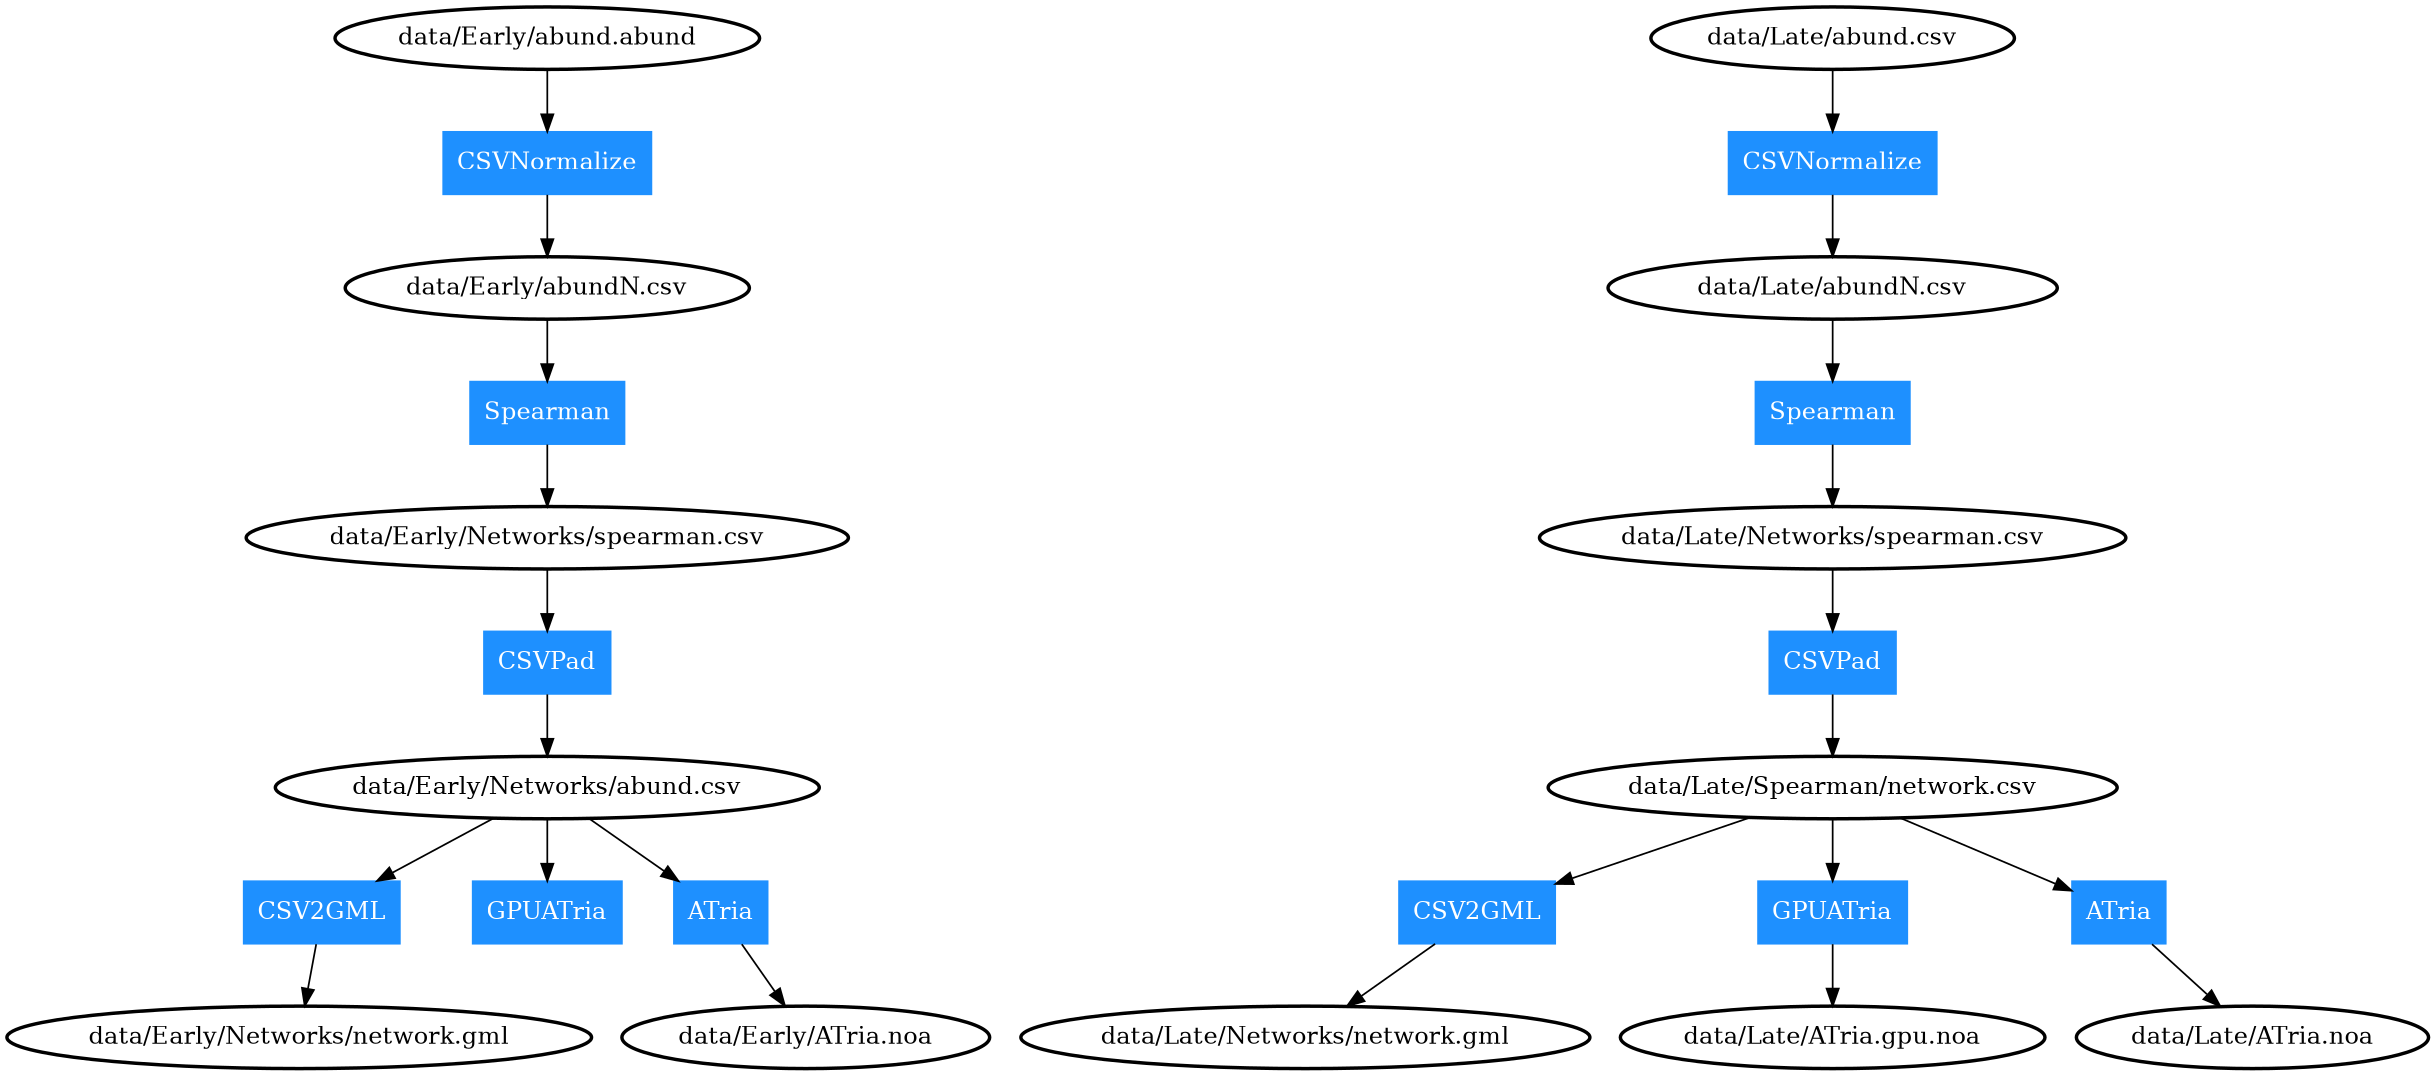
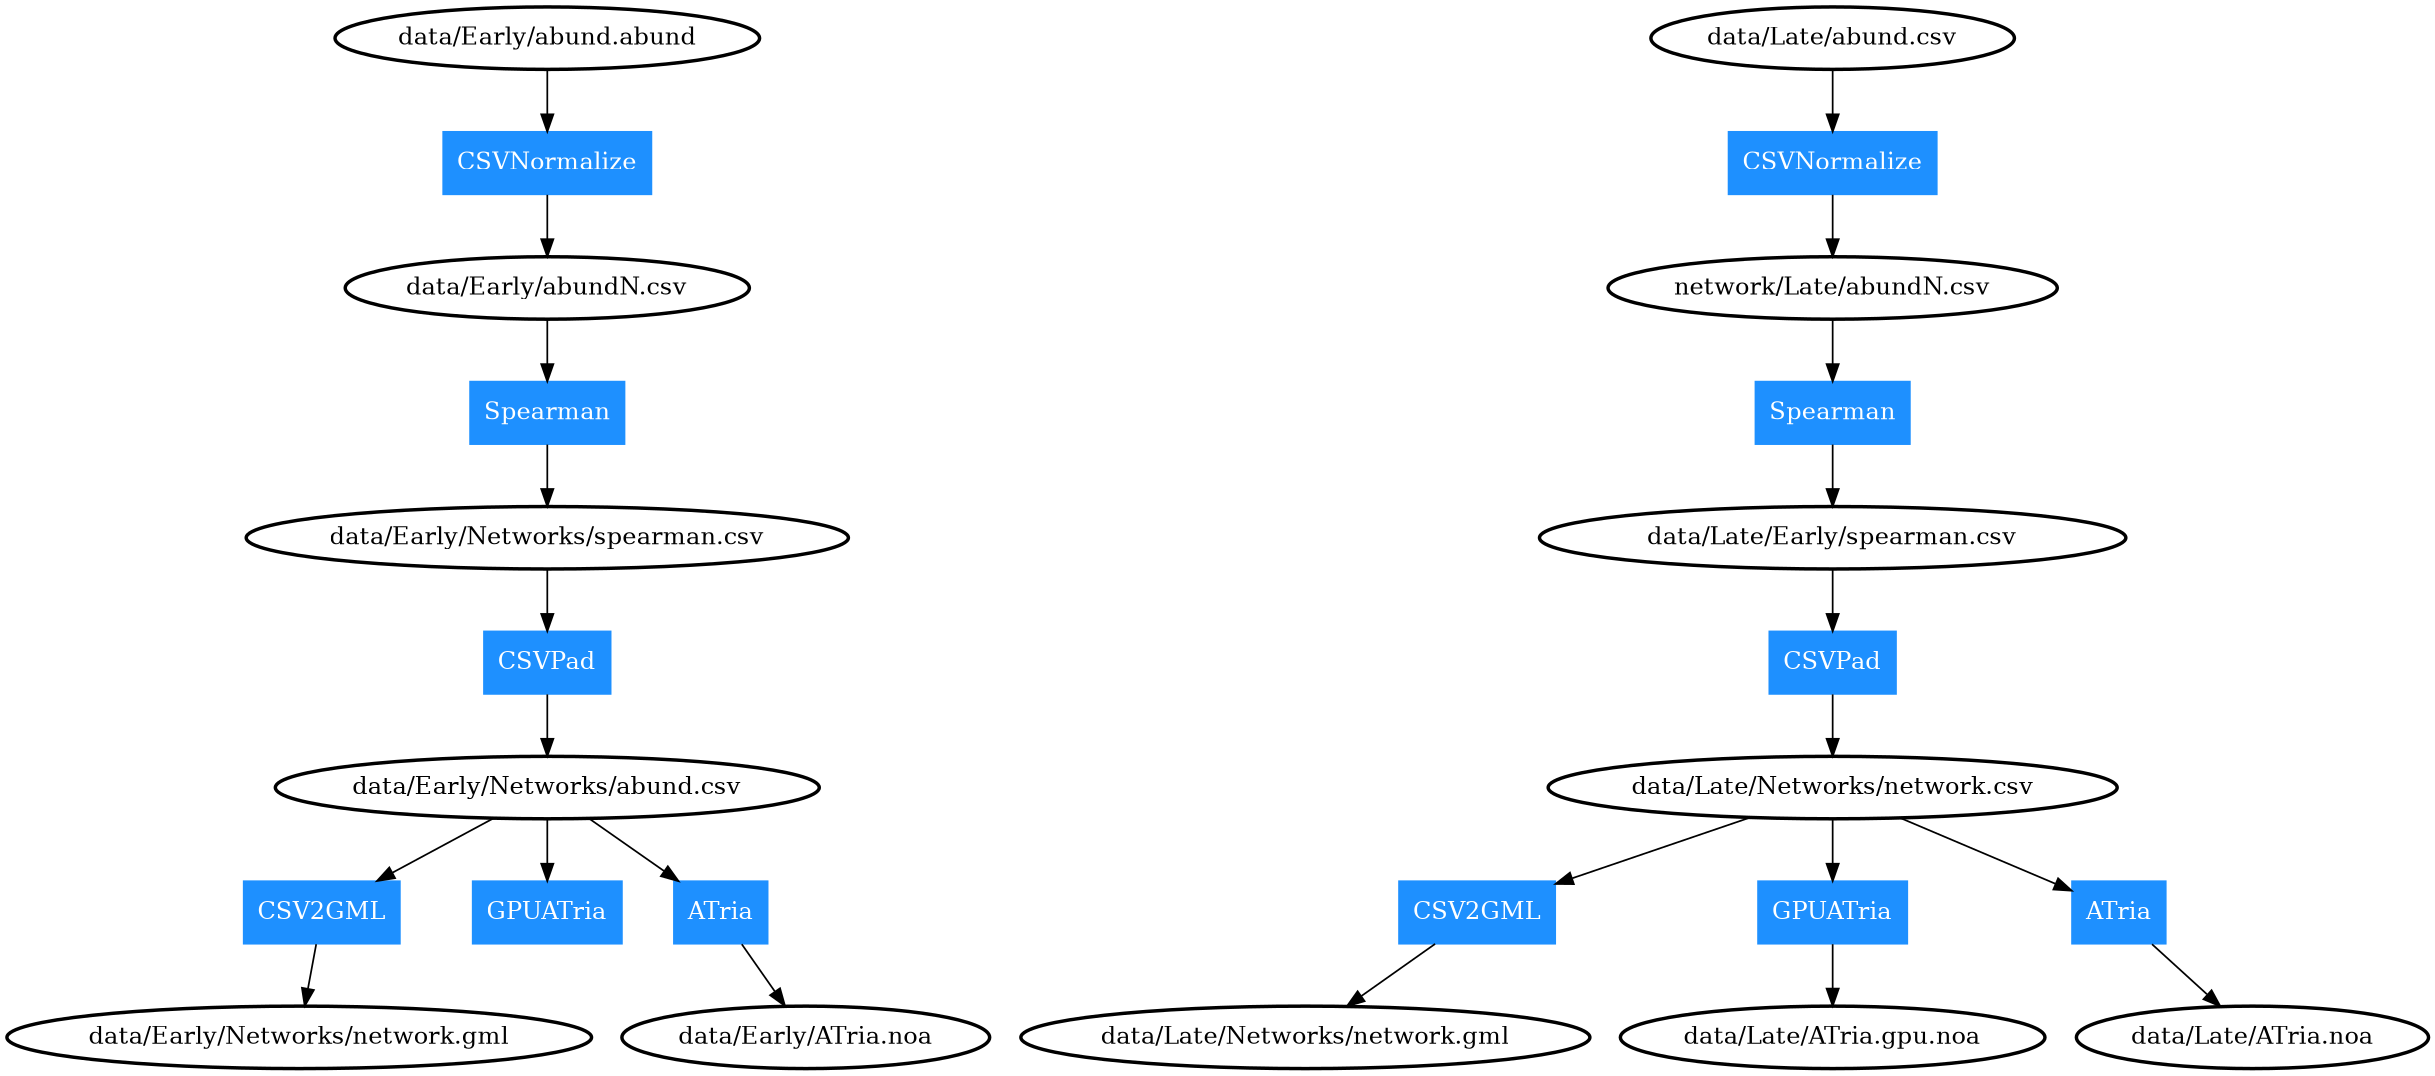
(1833, 288) -> (1833, 288)
(1833, 538) -> (1833, 538)
(1833, 788) -> (1833, 788)
